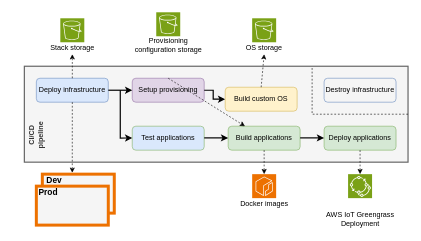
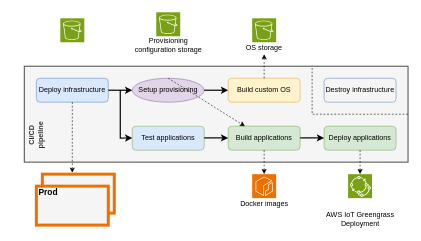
(72, 48) -> none
(72, 59) -> none
(168, 90) -> (168, 90)
(261, 99) -> (264, 90)
(54, 180) -> none
